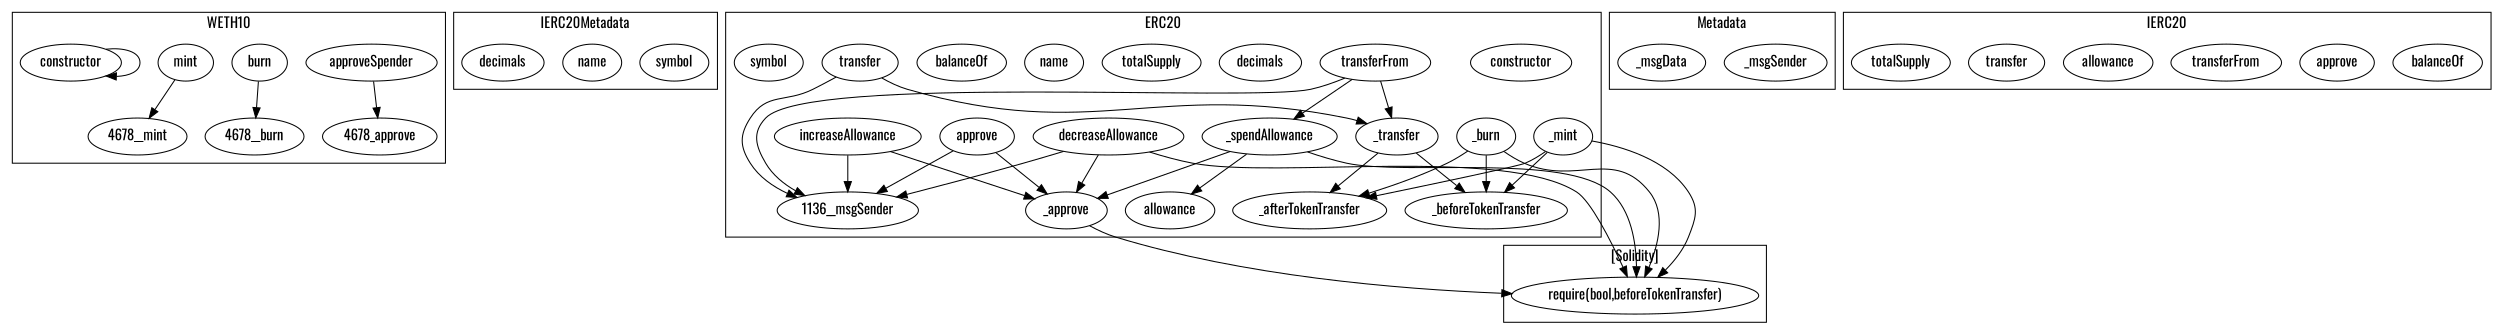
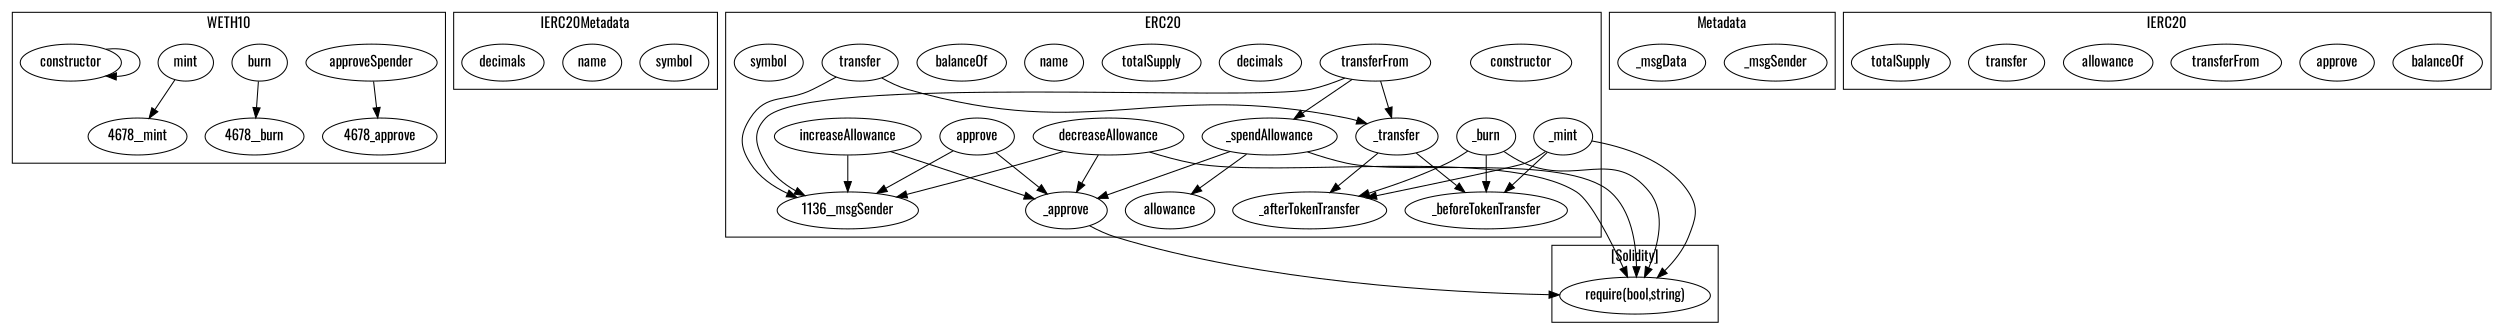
(1635, 296) -> (1635, 296)
